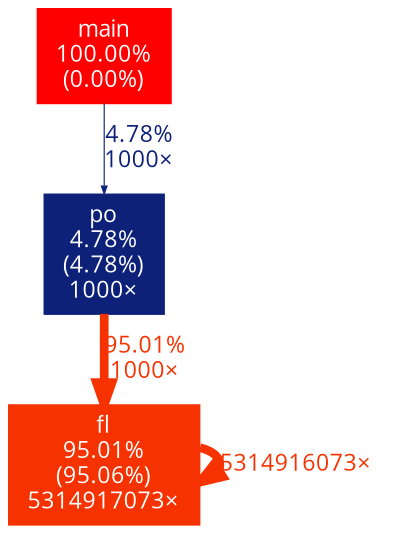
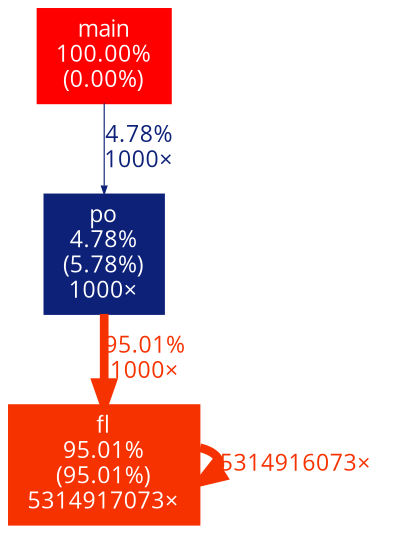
(104, 254) -> (104, 254)
(104, 465) -> (104, 465)
